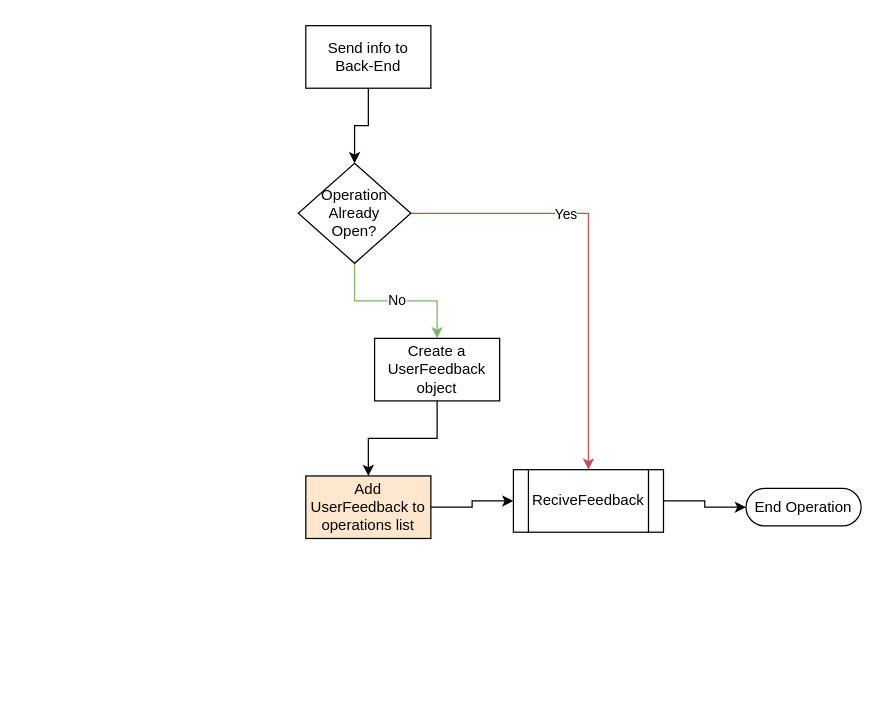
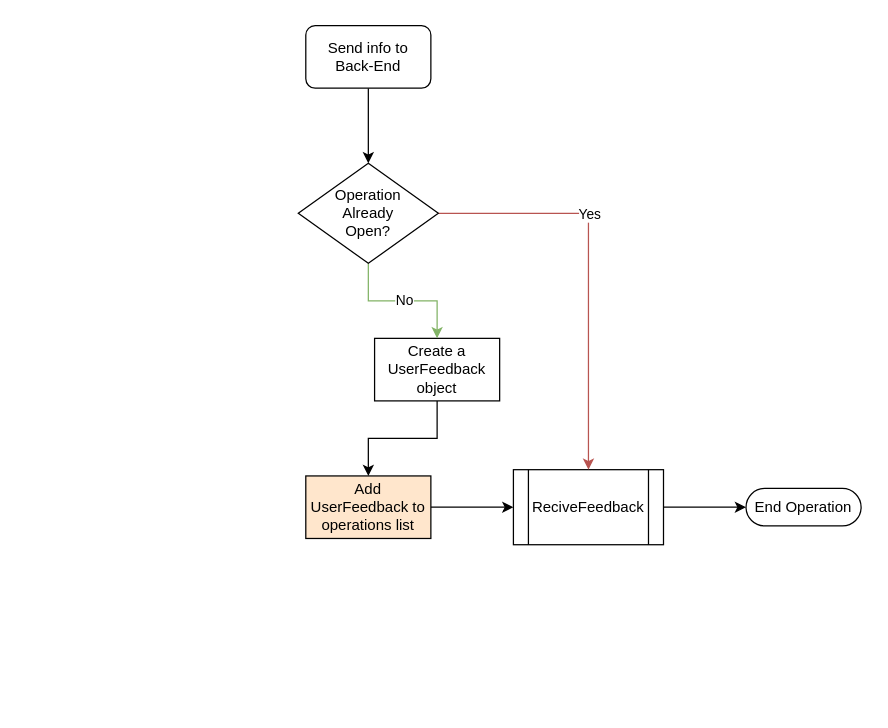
(368, 57) -> (368, 57)
(354, 213) -> (368, 213)
(588, 501) -> (588, 507)
